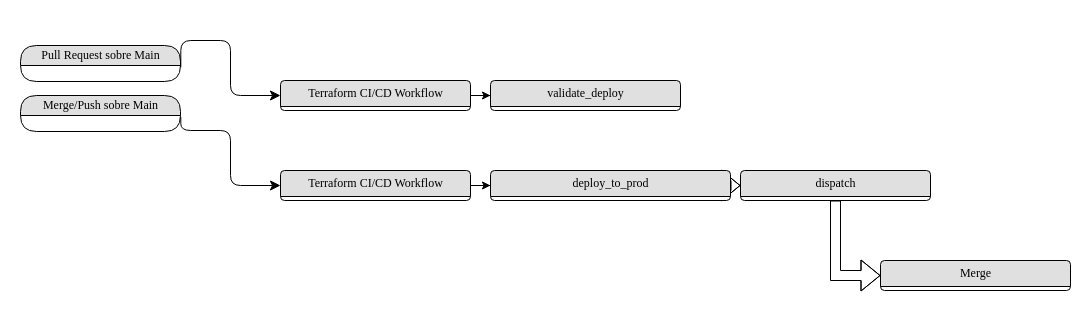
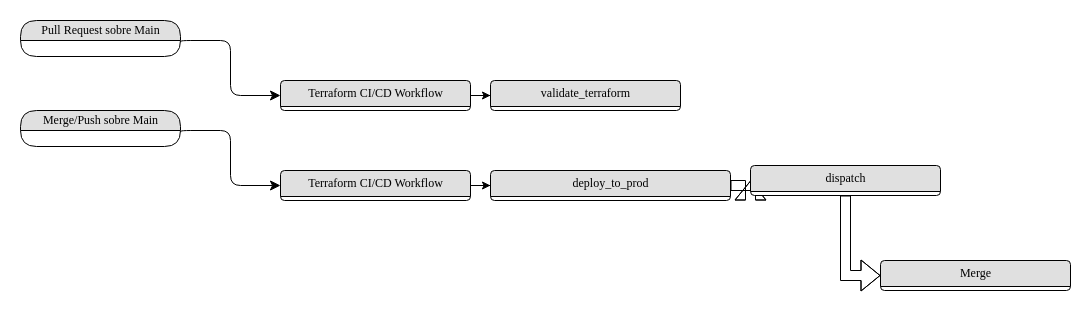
(101, 64) -> (101, 39)
(586, 94) -> (586, 94)
(101, 114) -> (101, 129)
(836, 186) -> (846, 181)
